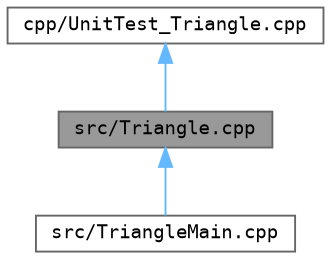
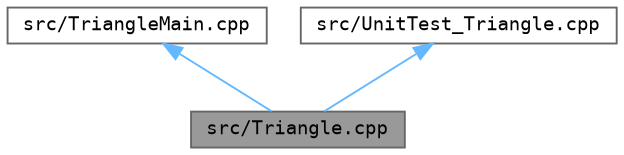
(166, 26) -> (459, 26)
(166, 191) -> (226, 83)
